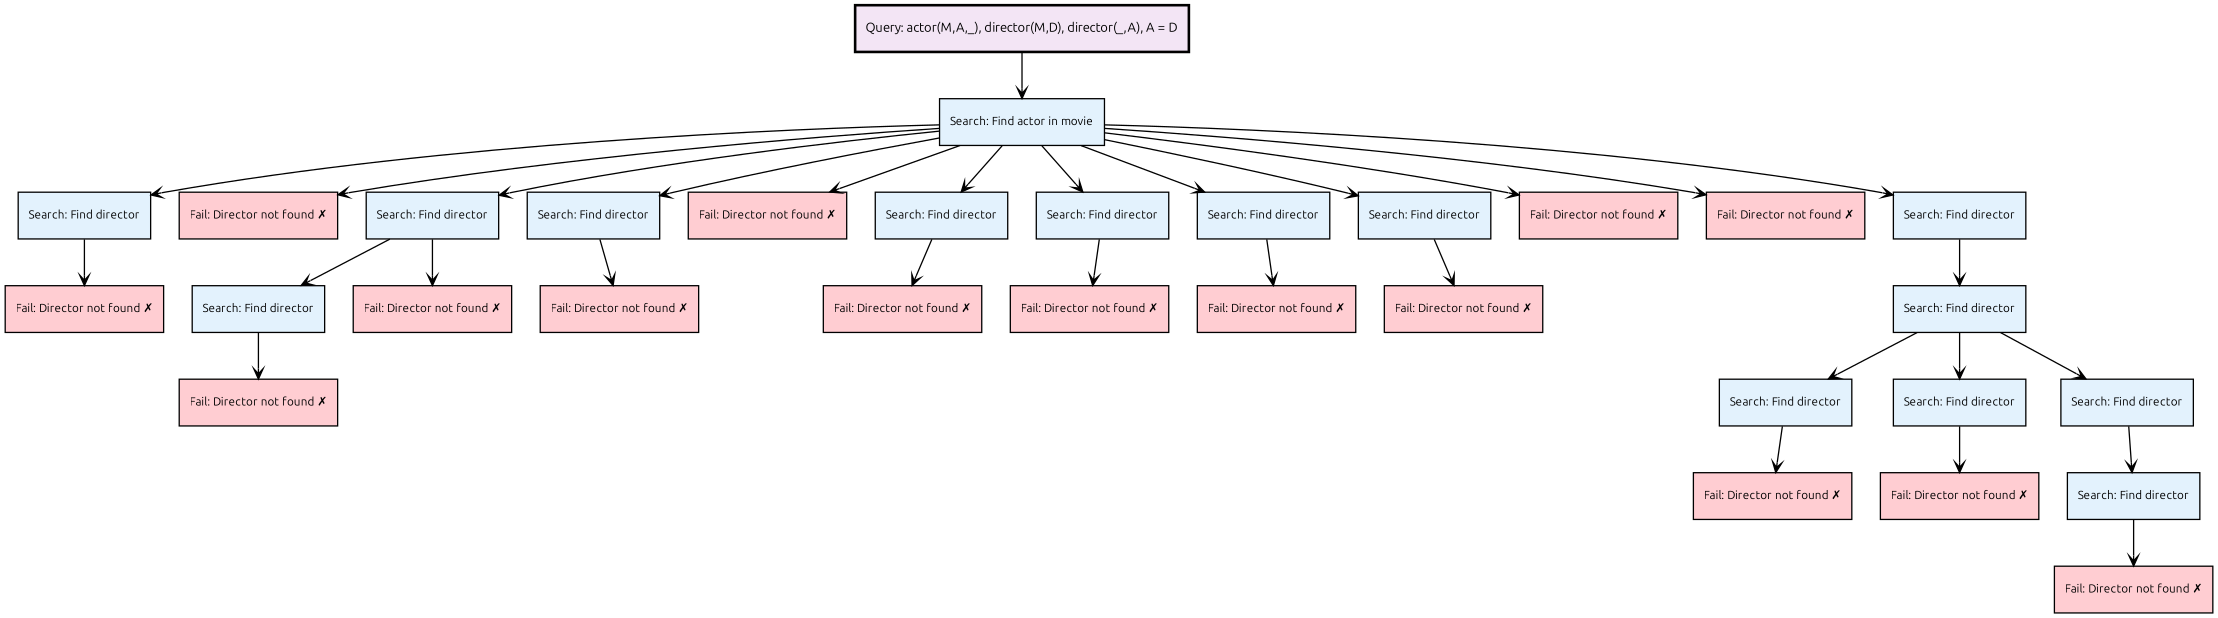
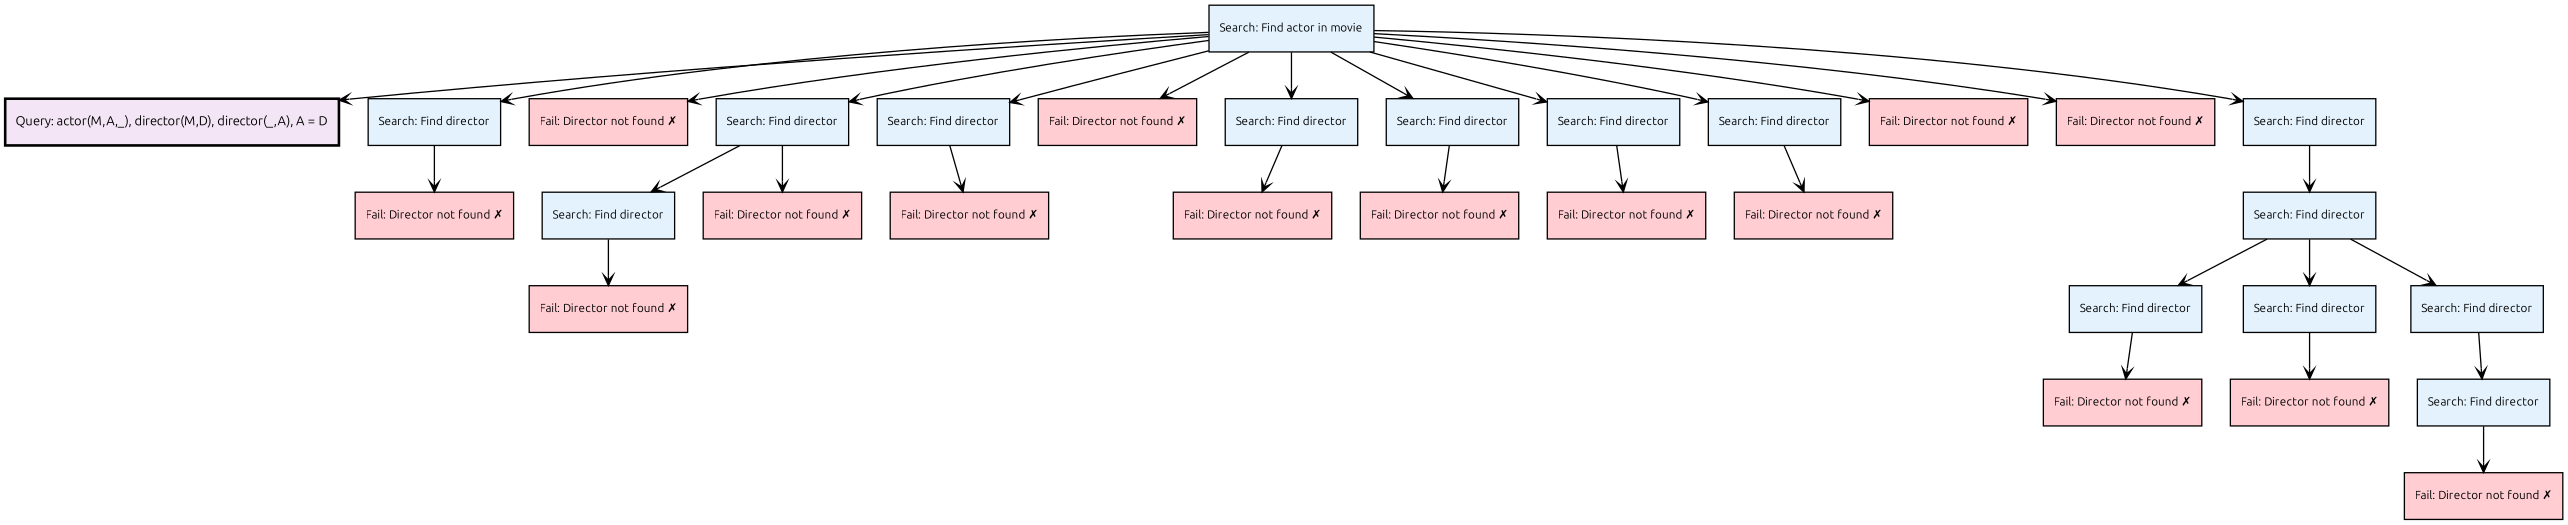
(1022, 70) -> (586, 78)
